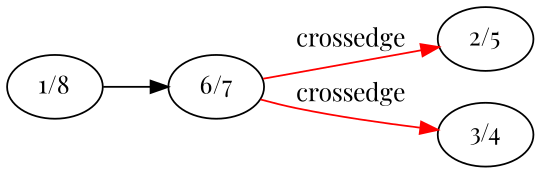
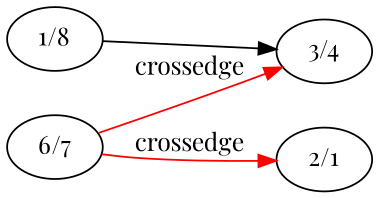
(486, 39) -> (324, 160)
(127, 87) -> (181, 45)
